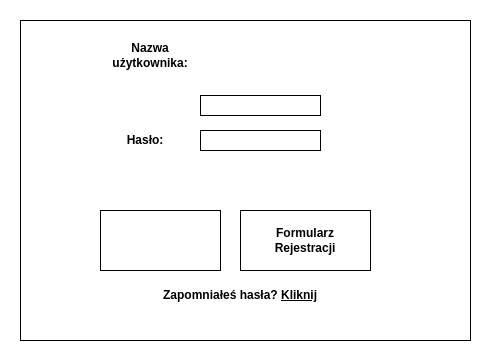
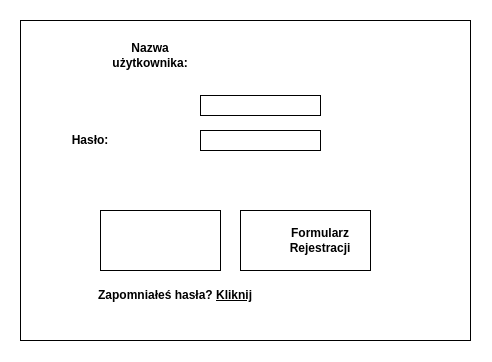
(146, 141) -> (91, 141)
(306, 241) -> (321, 241)
(241, 296) -> (176, 296)
